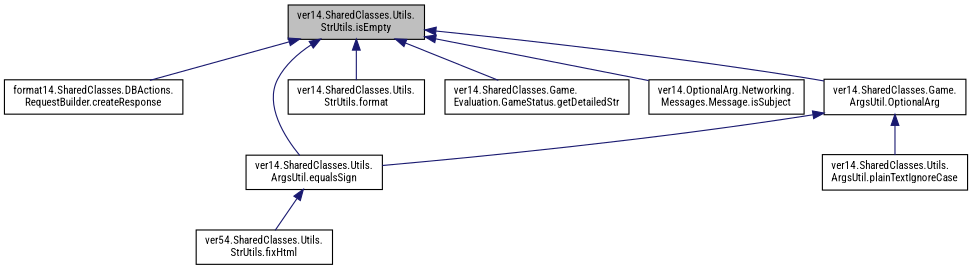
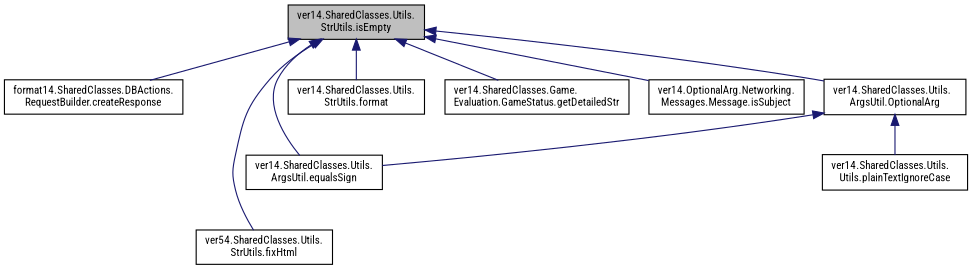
(895, 97) -> (895, 97)
(895, 172) -> (895, 172)
(286, 214) -> (243, 126)
